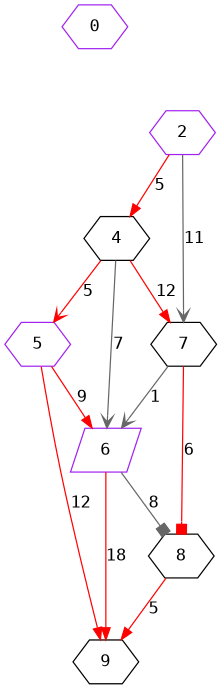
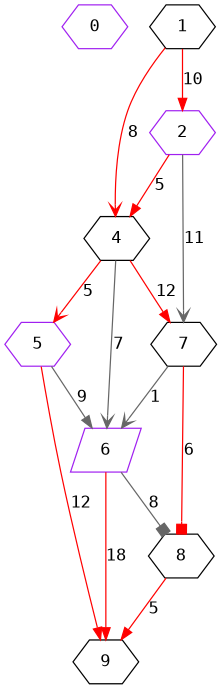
none -> (182, 27)
(68, 392) -> (68, 392)
